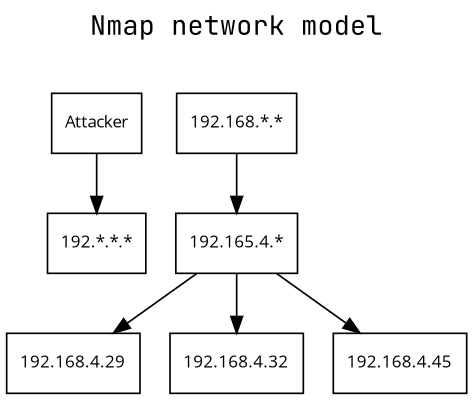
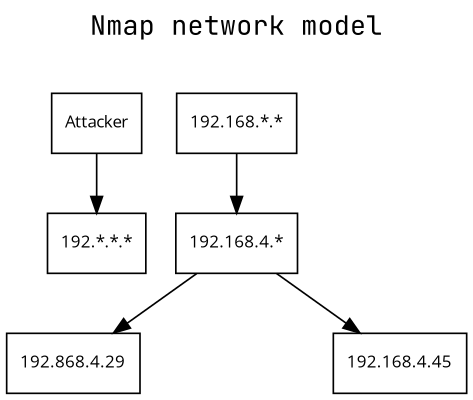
(237, 243) -> (237, 243)
(73, 363) -> (73, 363)
(237, 363) -> none
